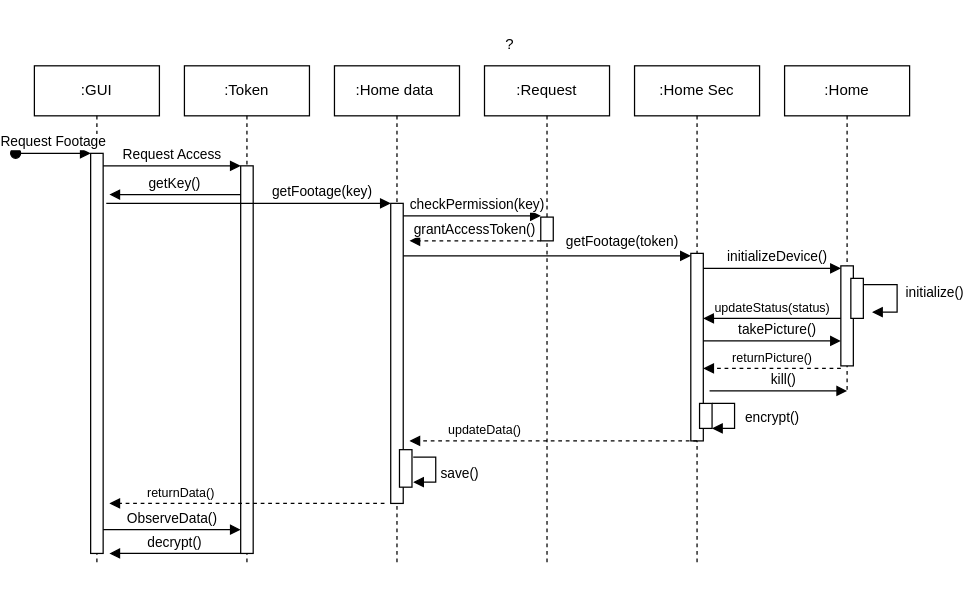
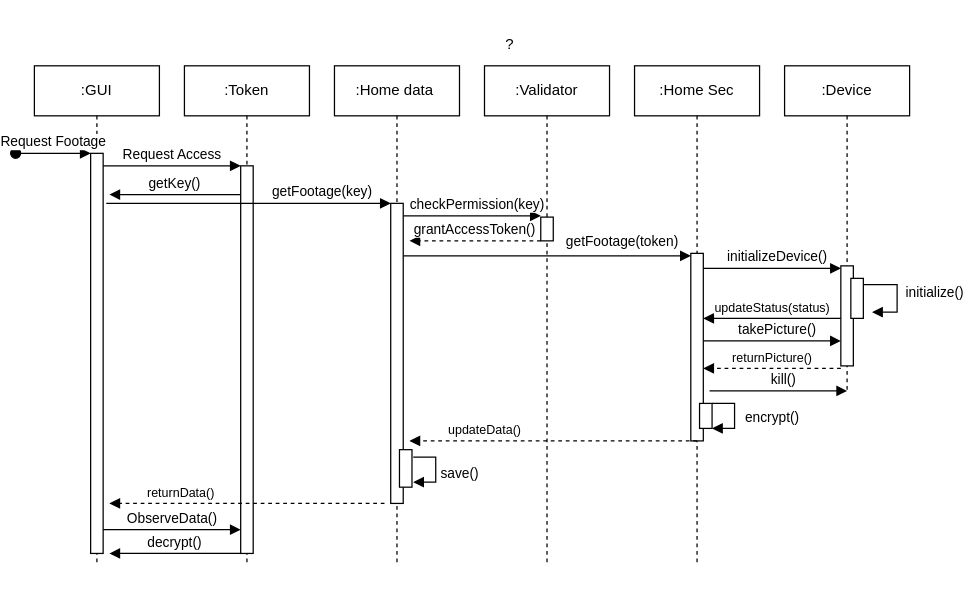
(547, 91) -> (547, 91)
(847, 91) -> (847, 91)
